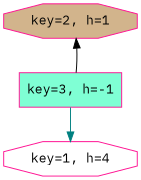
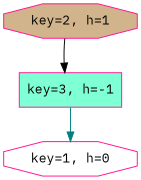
(77, 60) -> (64, 51)
(70, 159) -> (70, 159)
